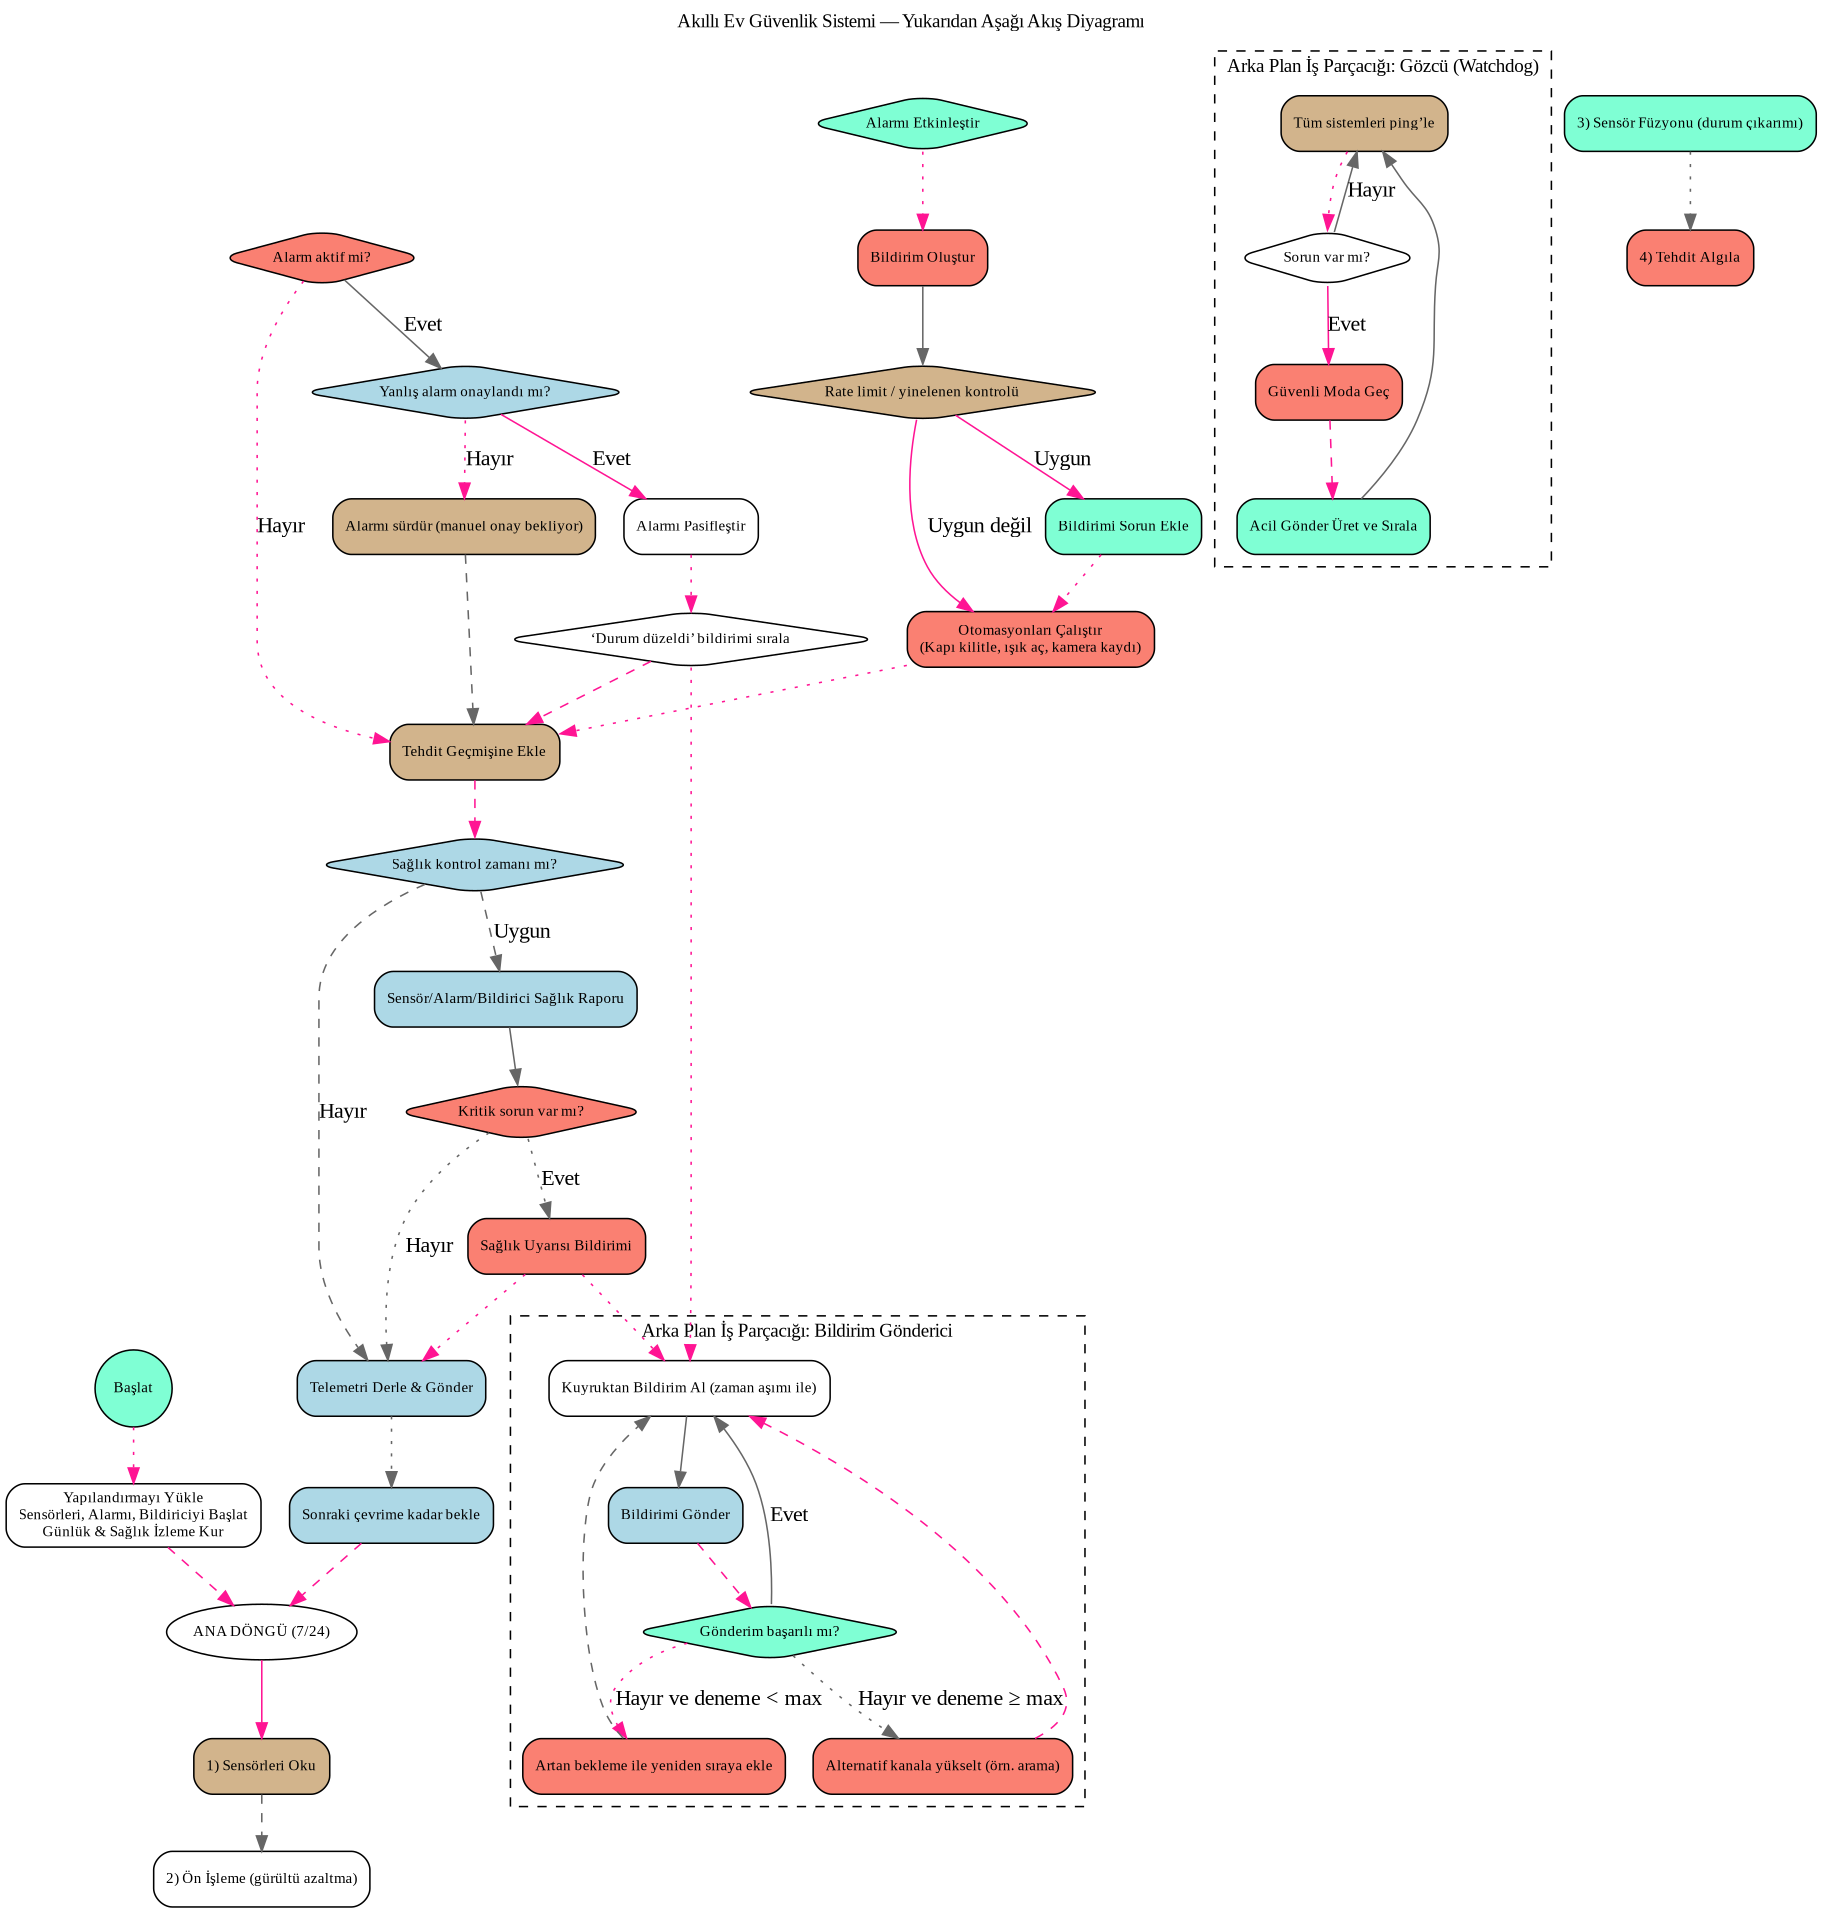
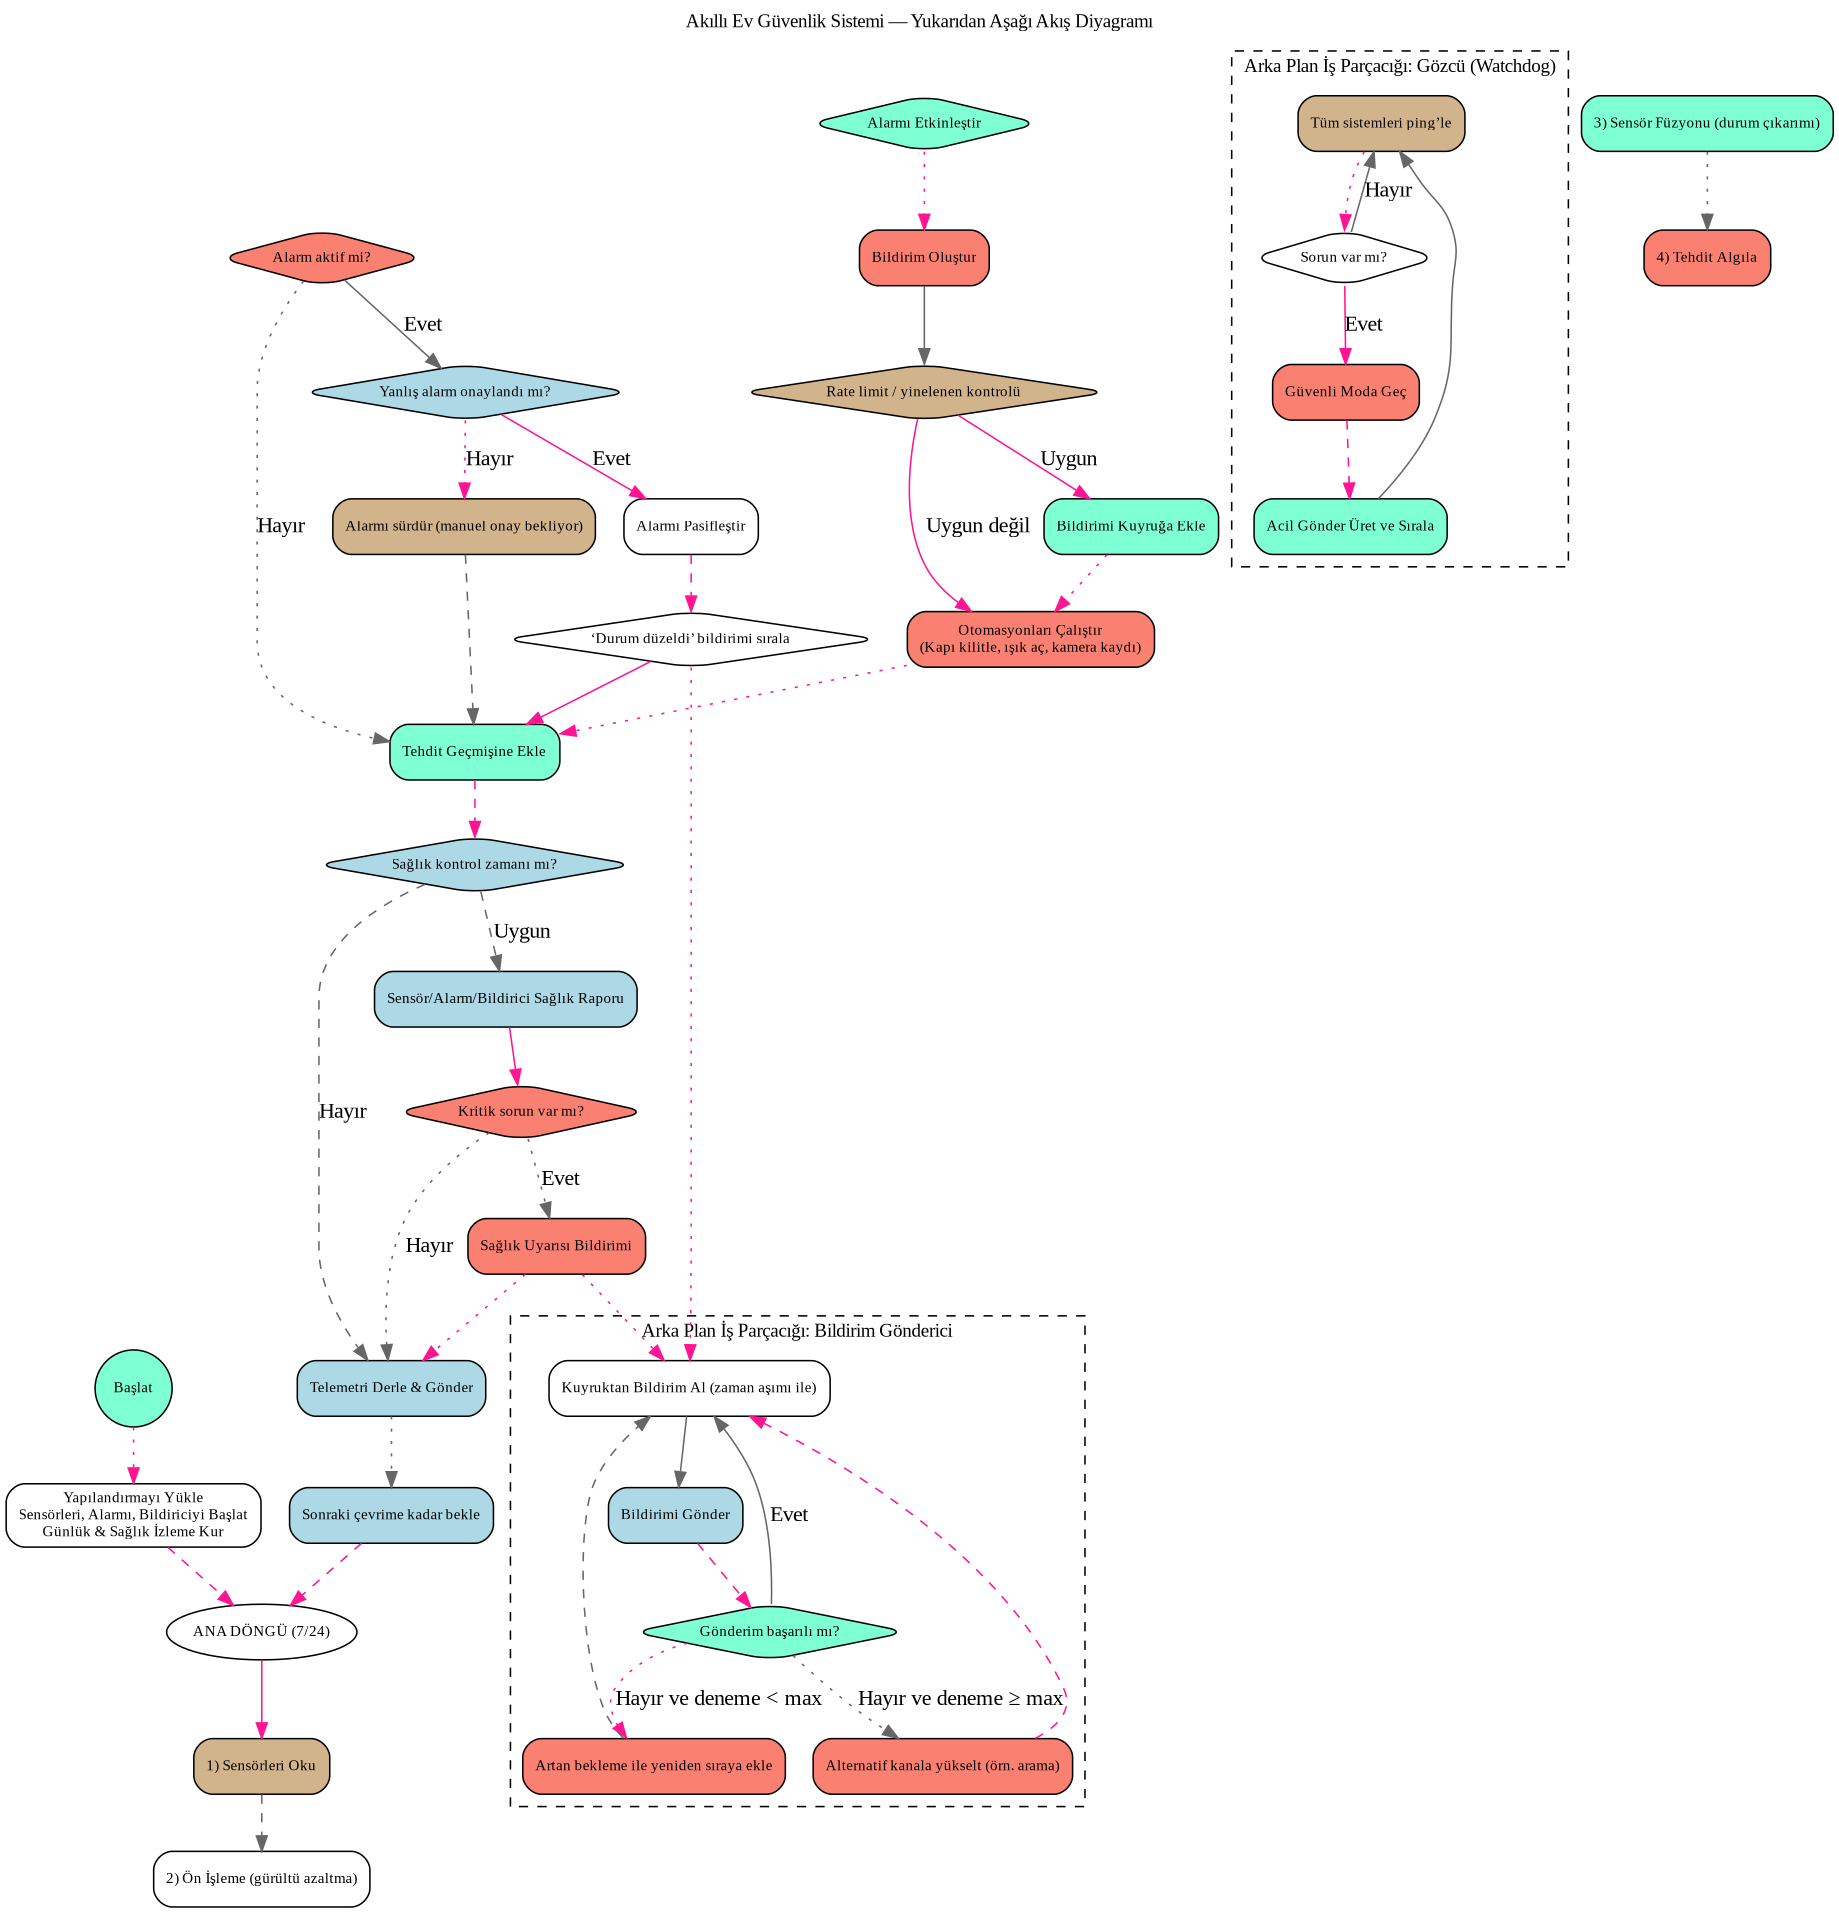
(1124, 527) -> (1131, 527)
(257, 538) -> (257, 538)
(691, 575) -> (691, 575)
(596, 689) -> (596, 689)
(475, 752) -> (475, 752)
(512, 1048) -> (512, 1048)
